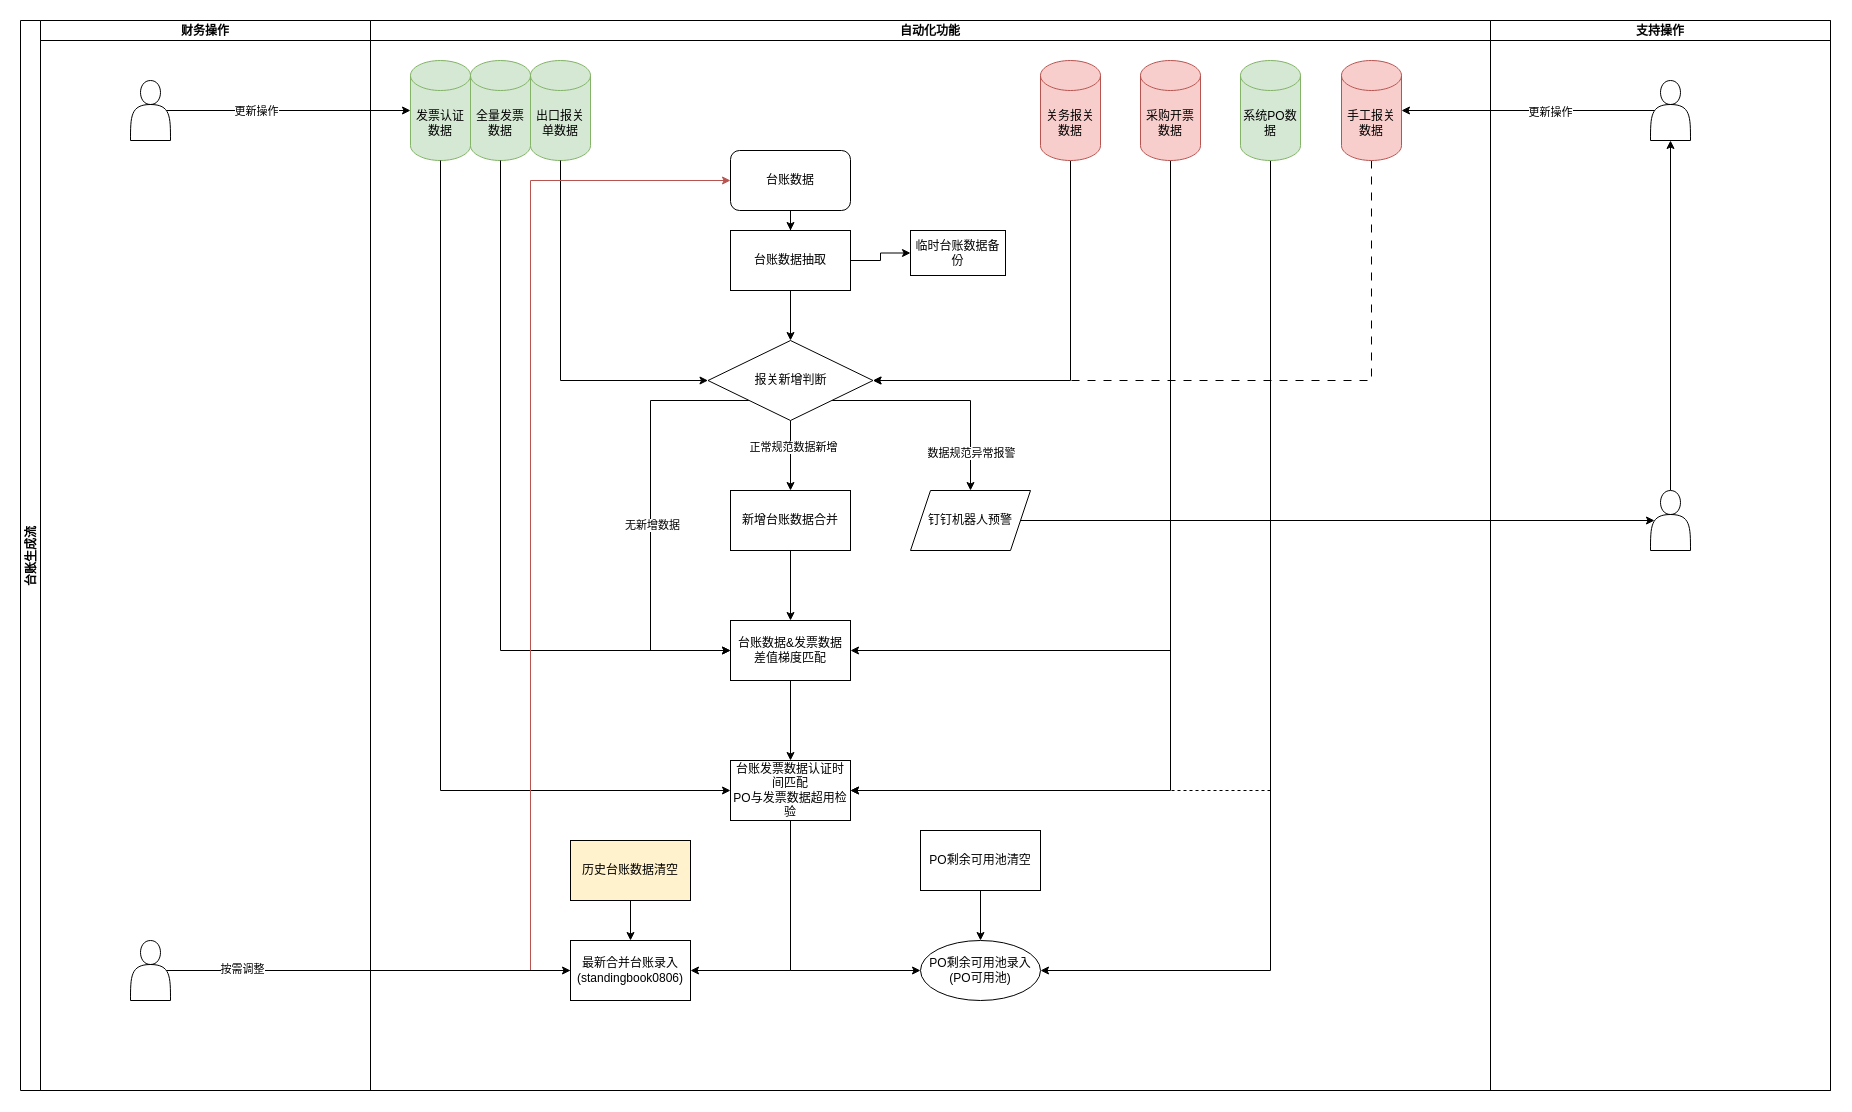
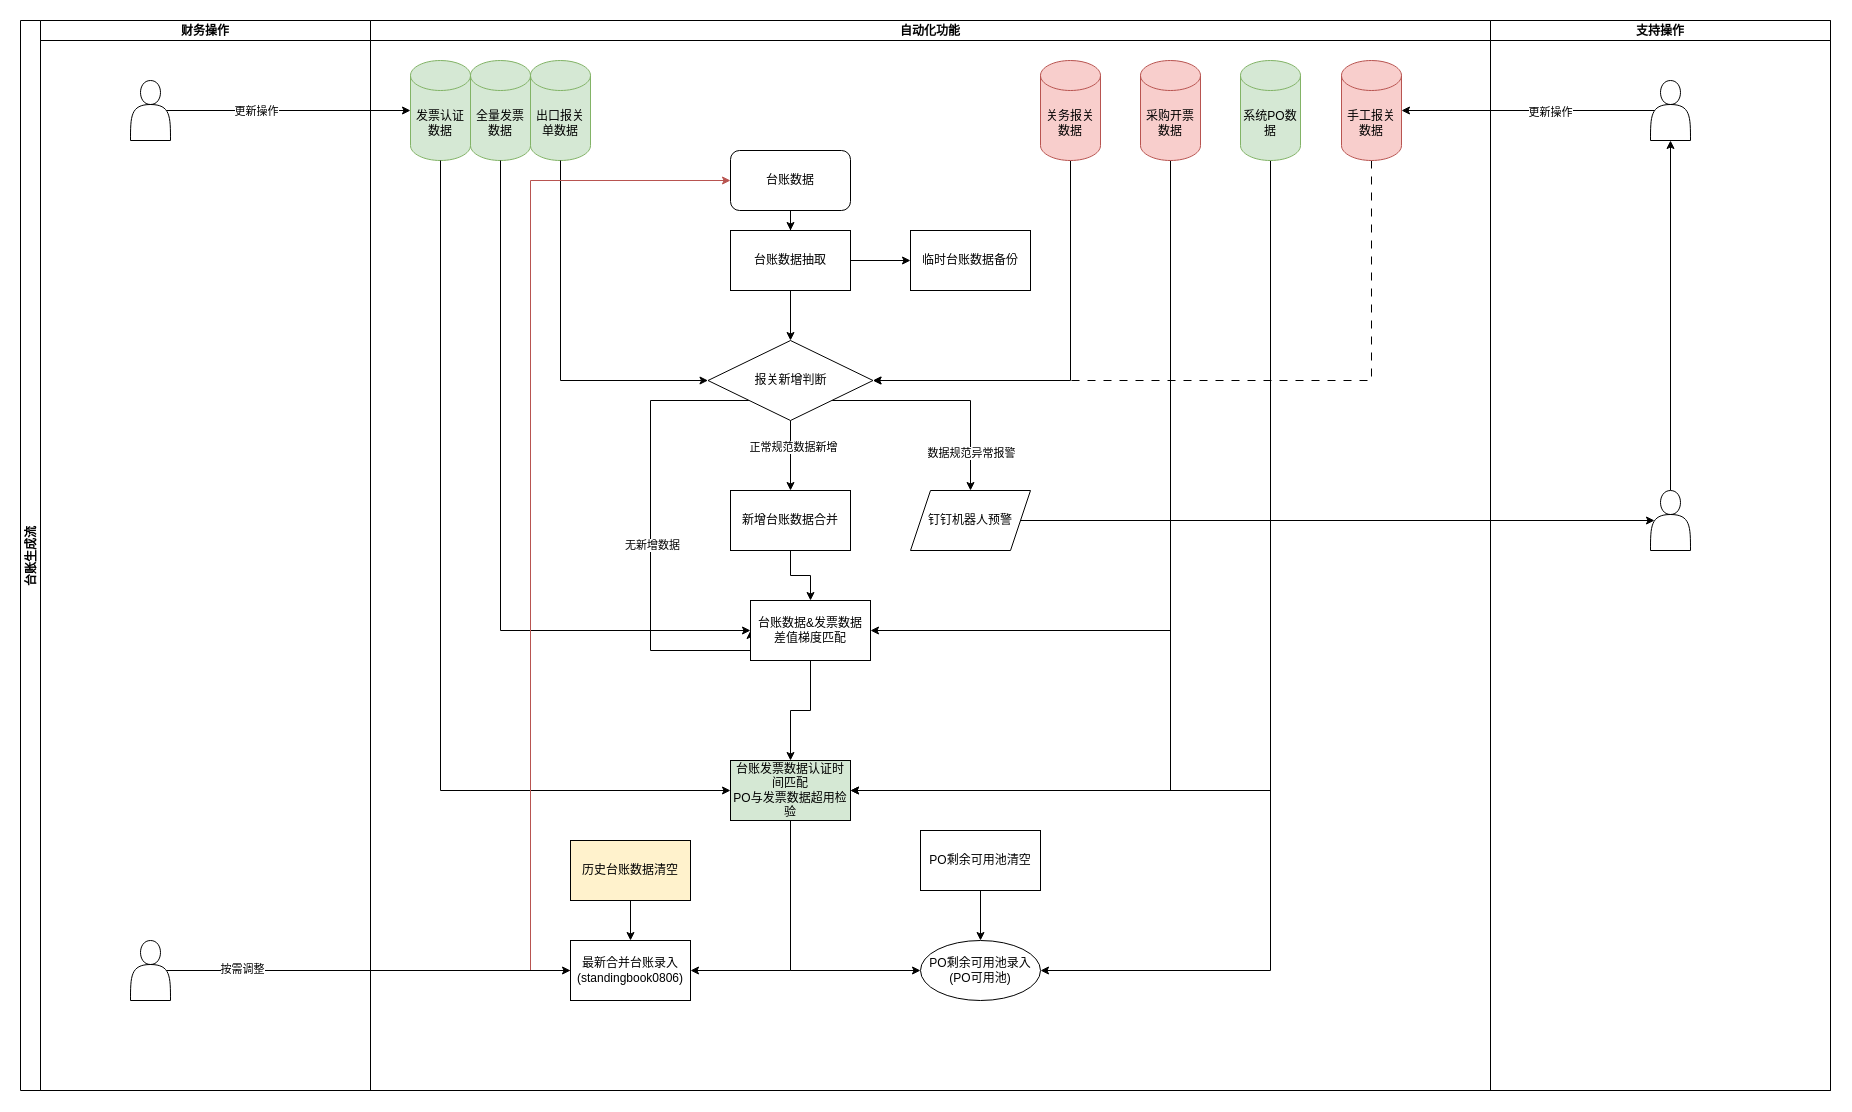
(958, 253) -> (971, 261)
(791, 651) -> (811, 631)
(791, 791) -> (791, 791)
(1220, 791) -> (1220, 791)
